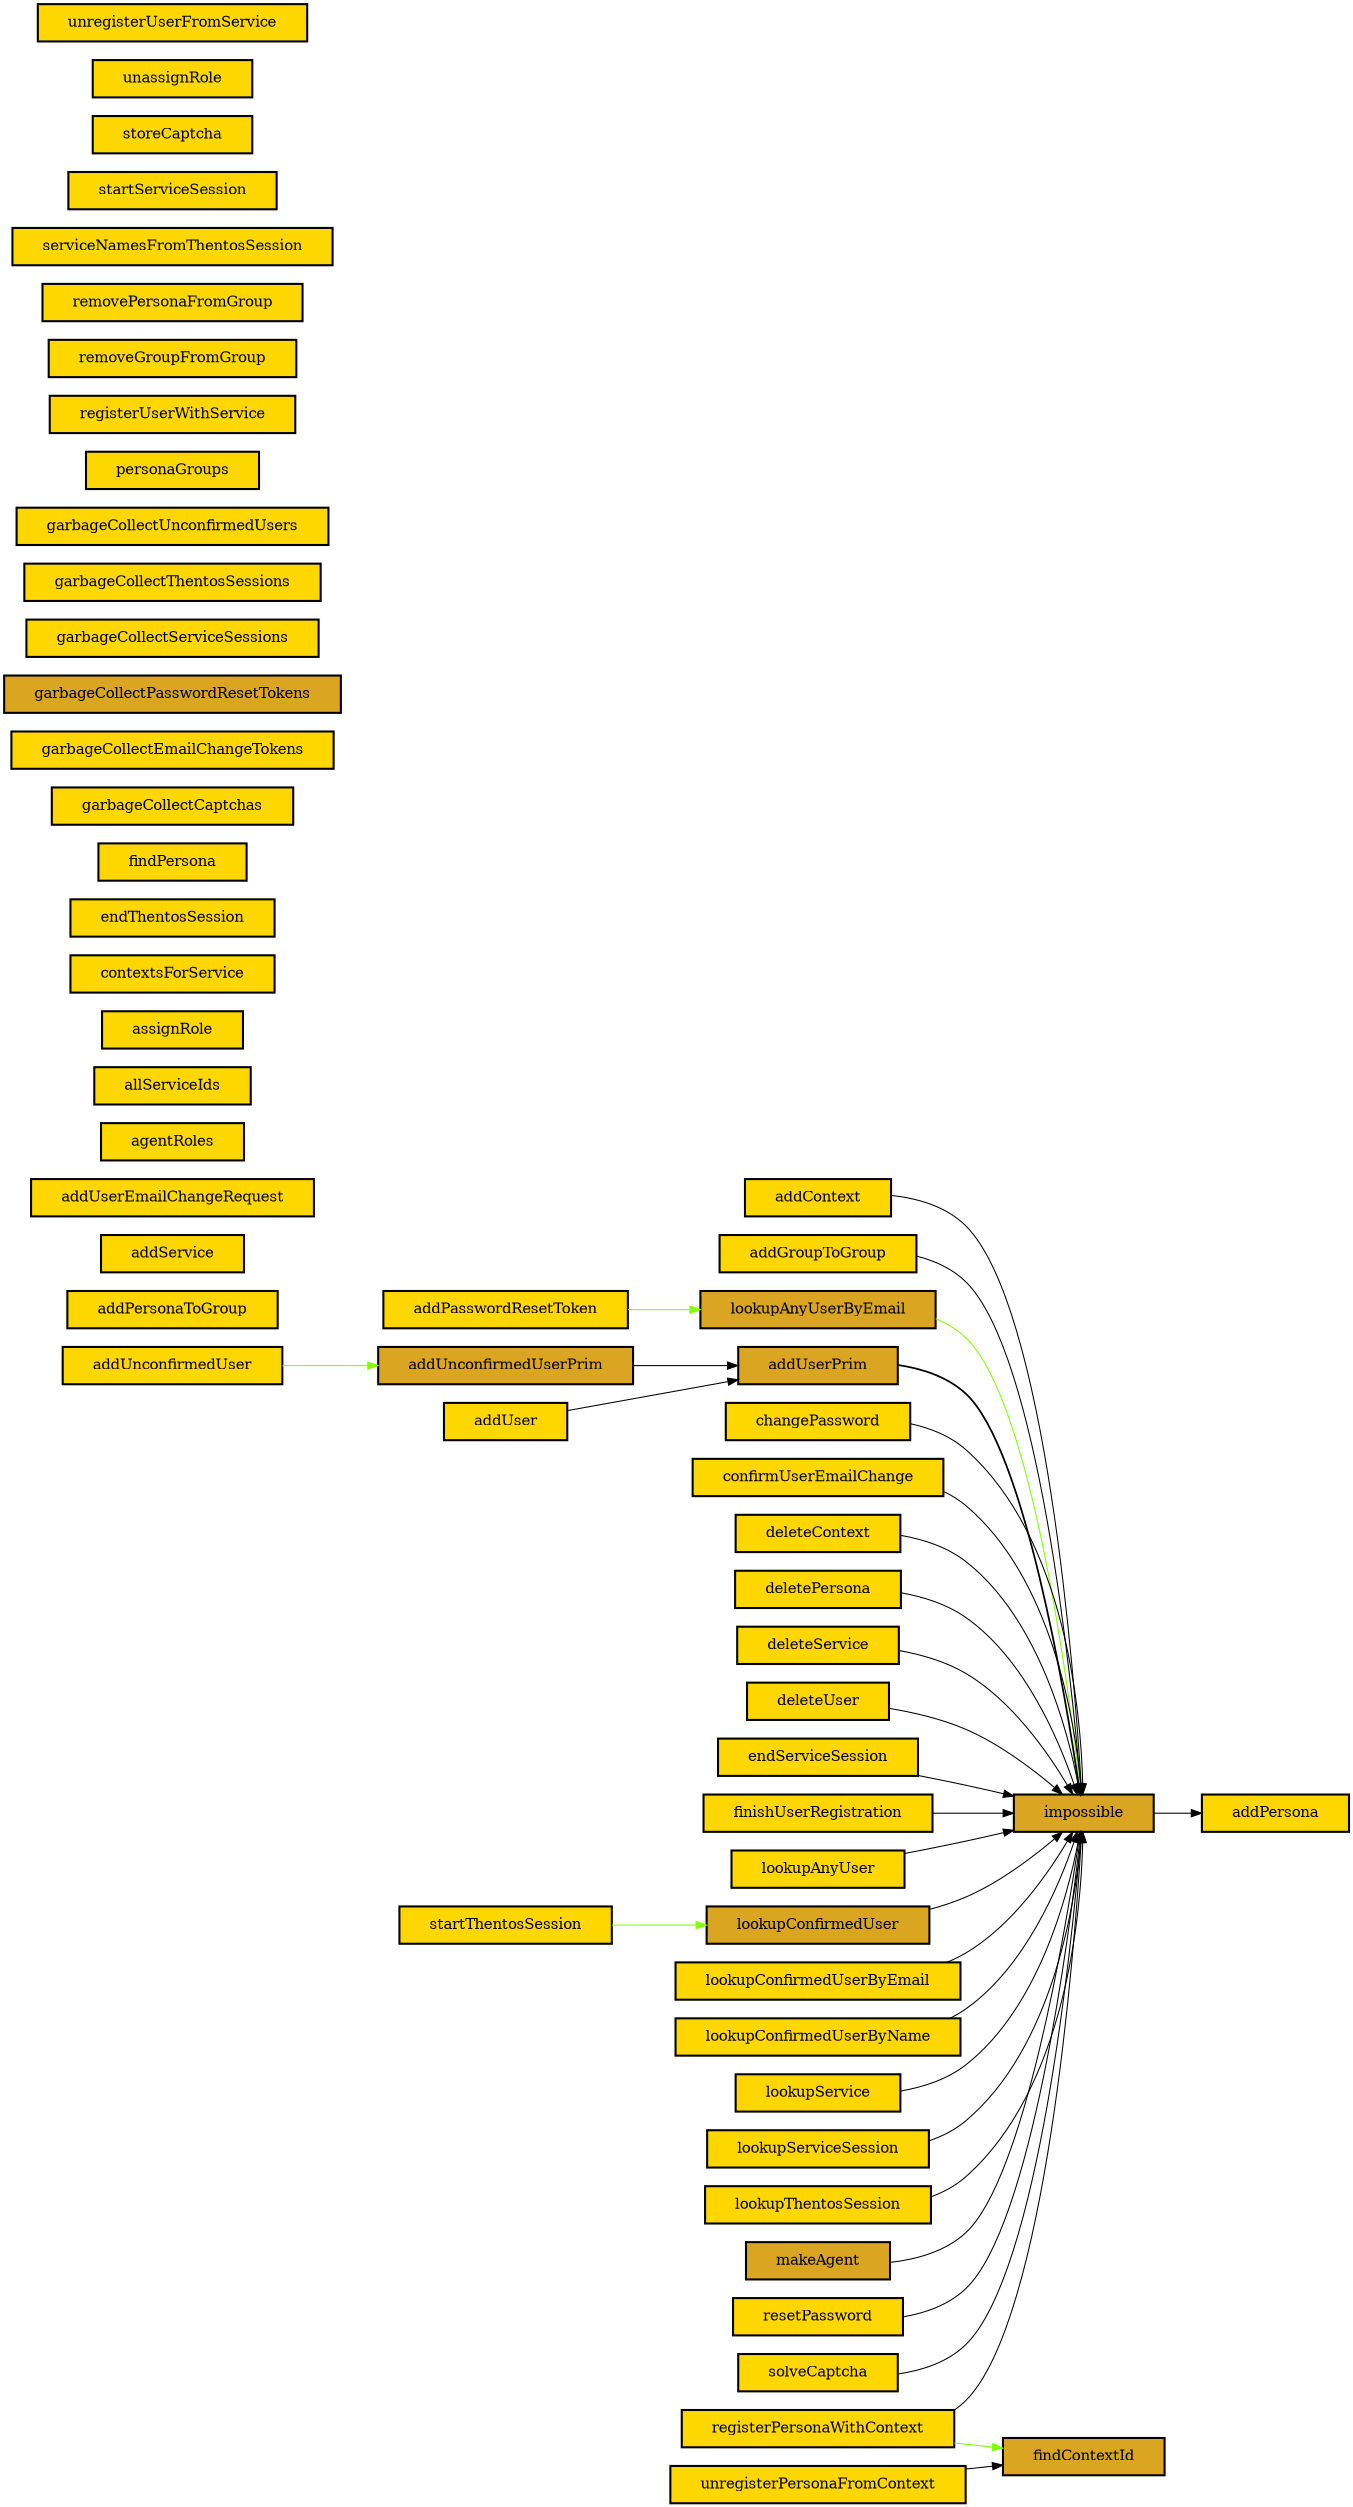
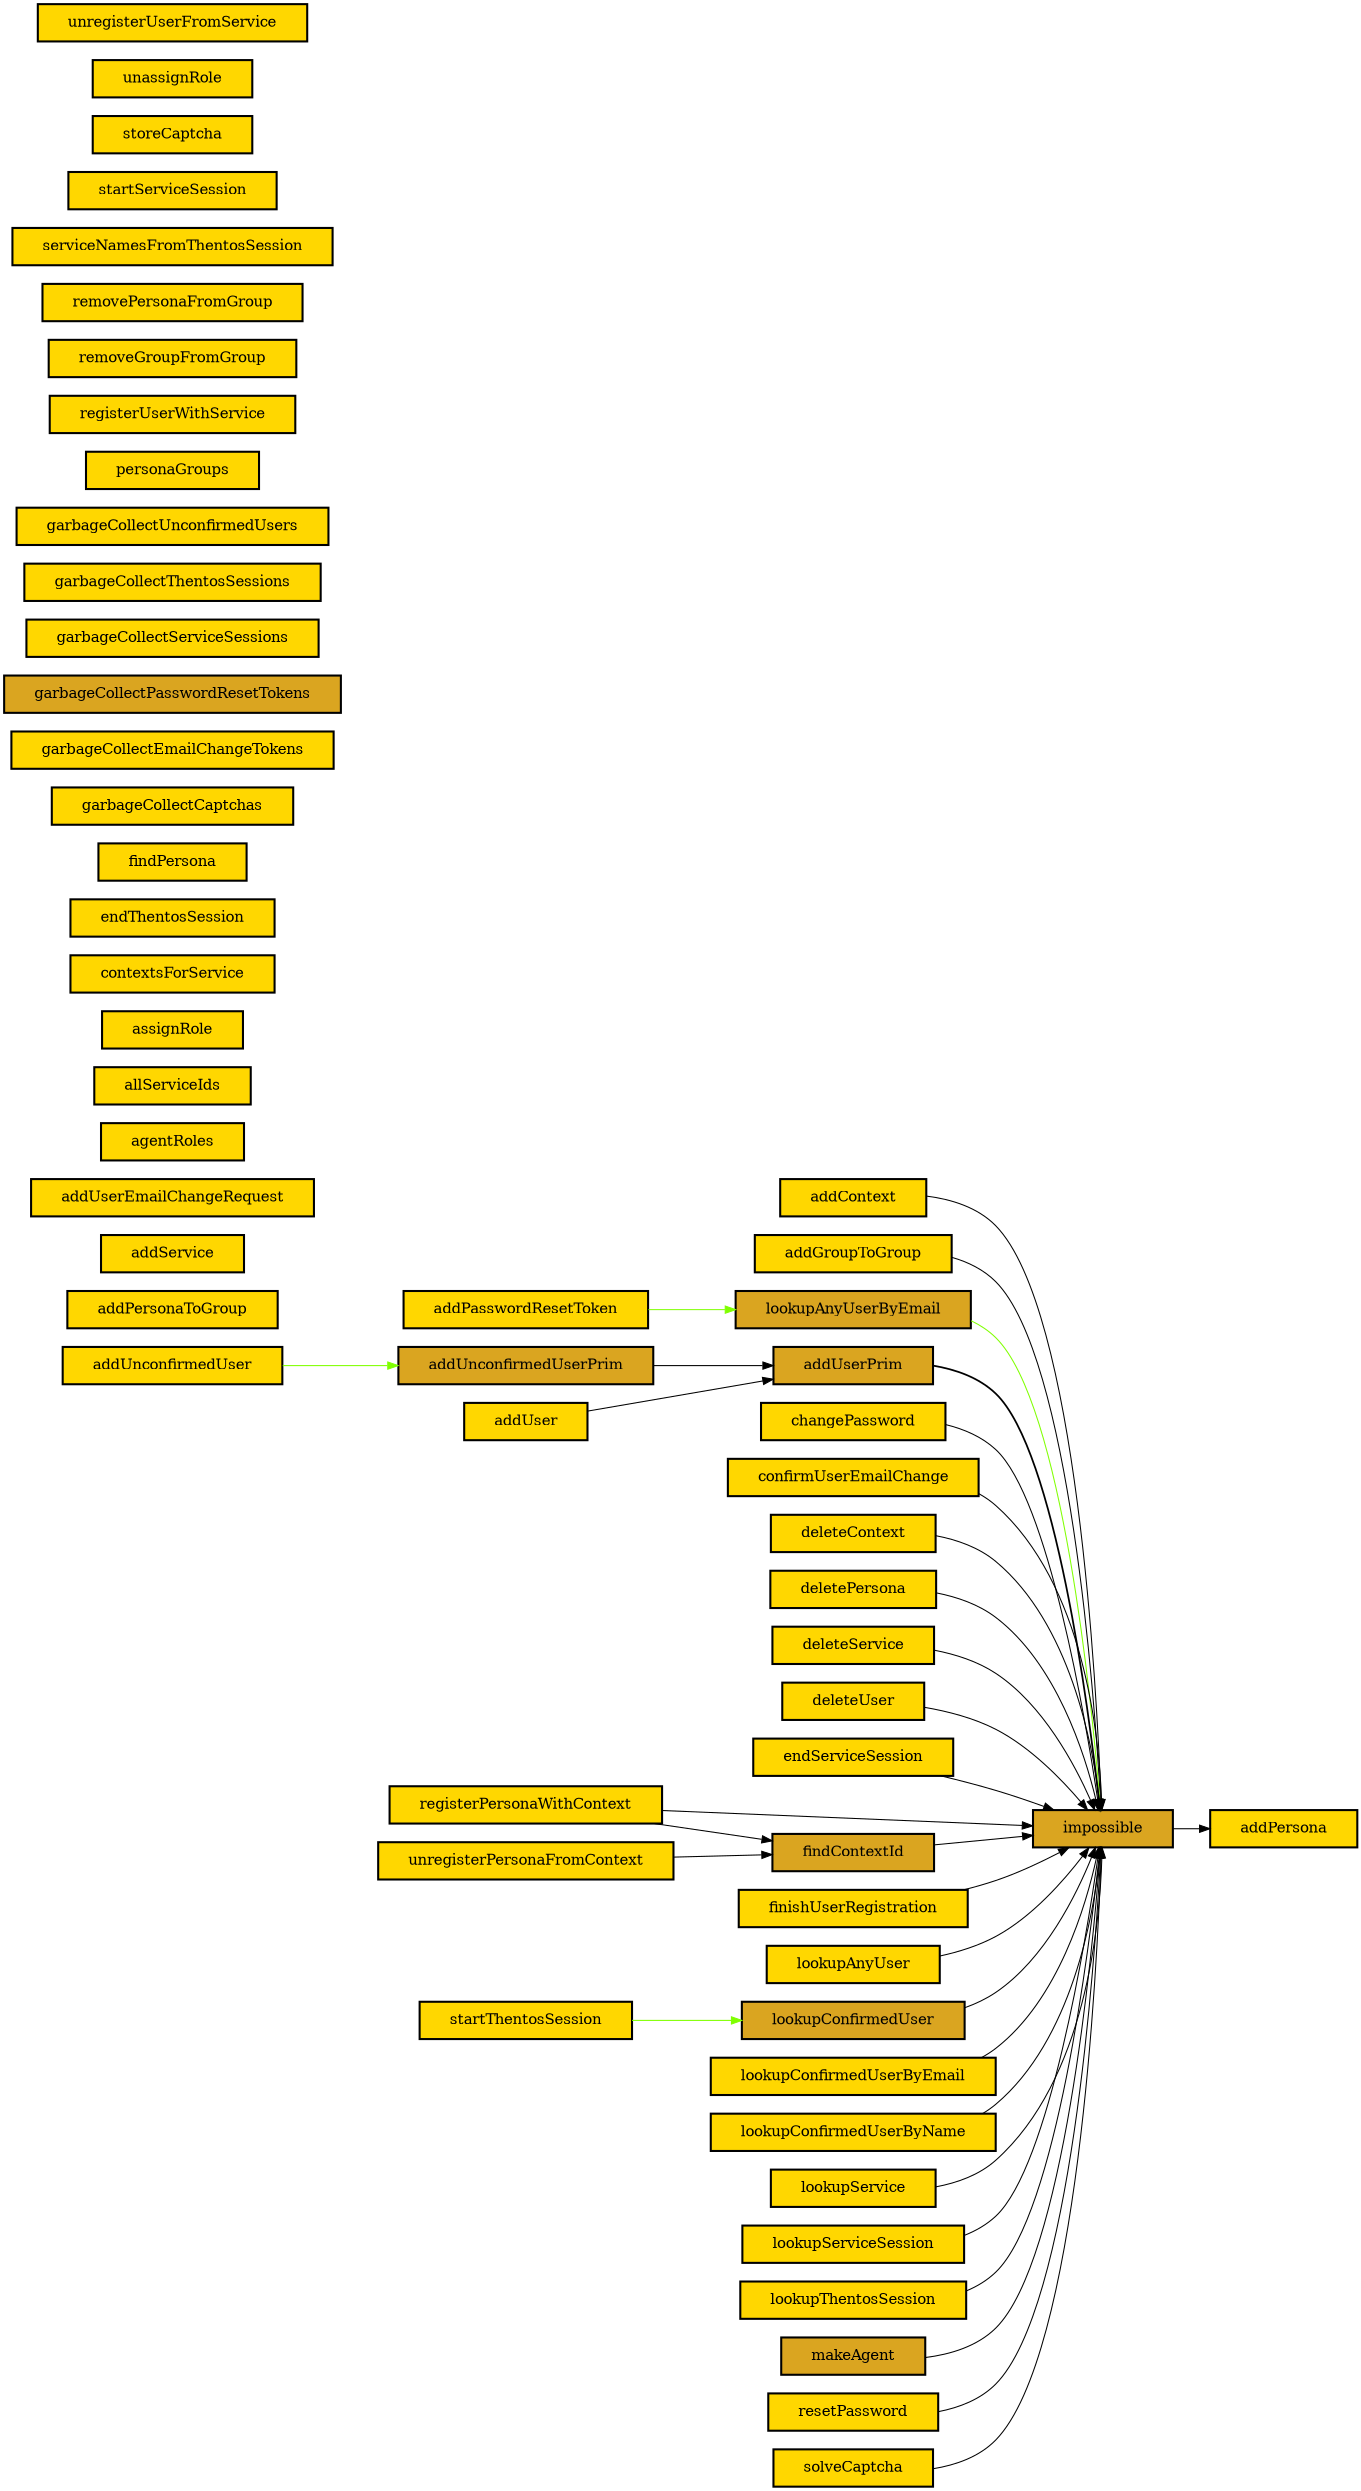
none -> (978, 1841)
(973, 2445) -> (708, 1831)
